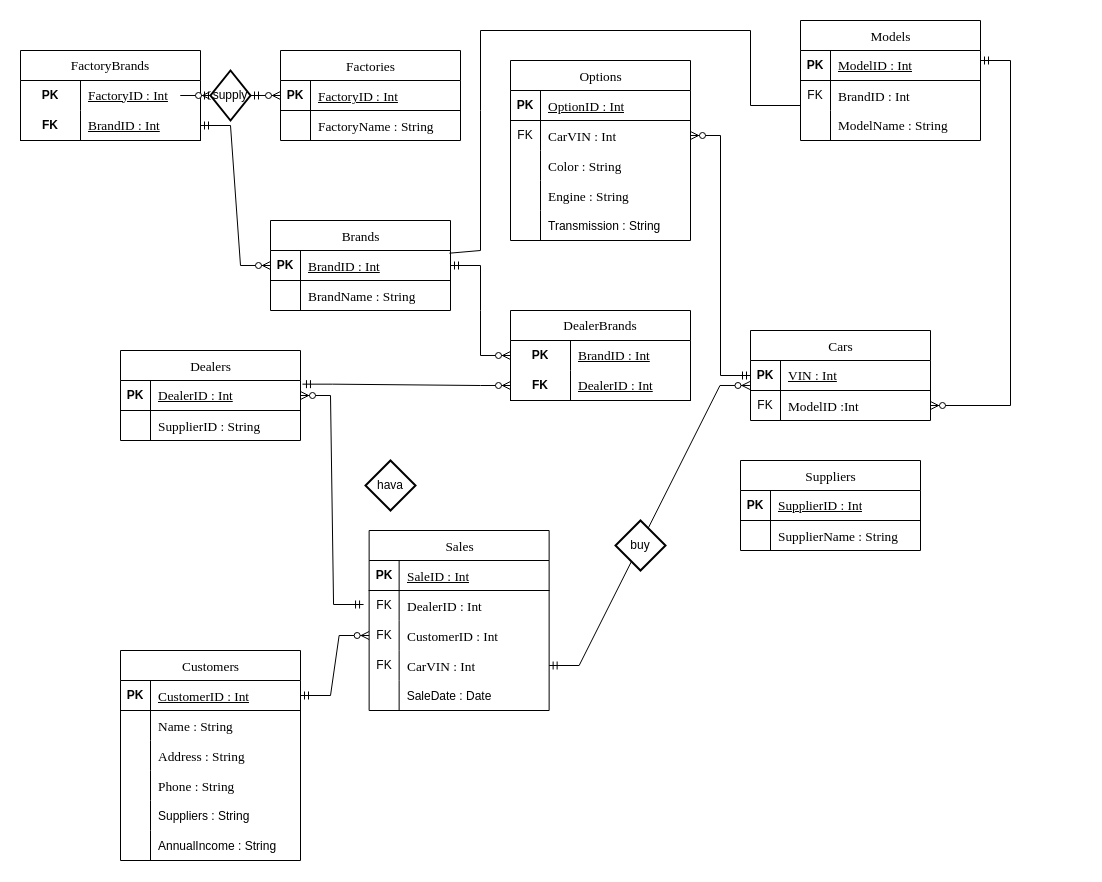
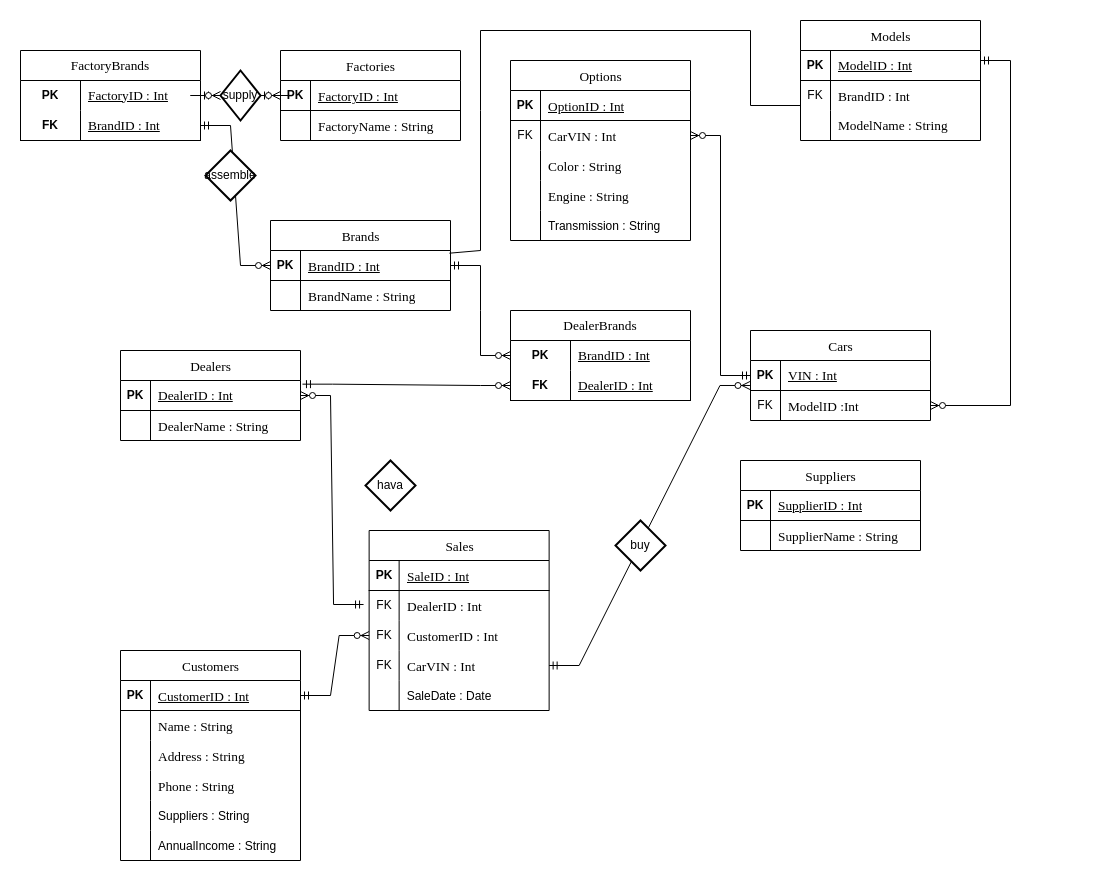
(231, 96) -> (241, 96)
none -> (231, 176)
(213, 426) -> (215, 426)
